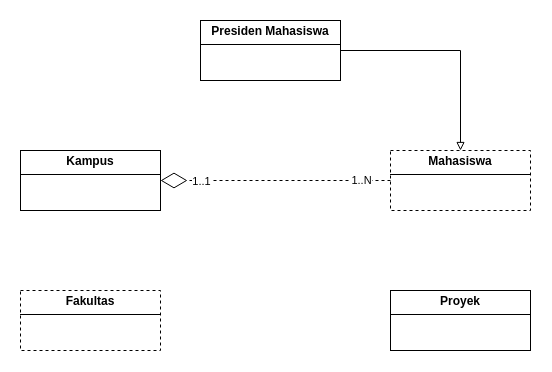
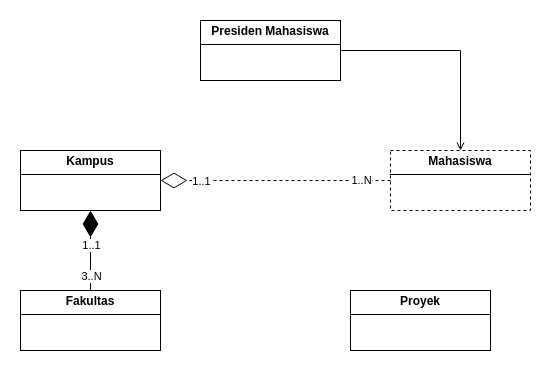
(461, 141) -> (461, 144)
none -> (91, 263)
(91, 321) -> (91, 321)
(461, 321) -> (421, 321)
